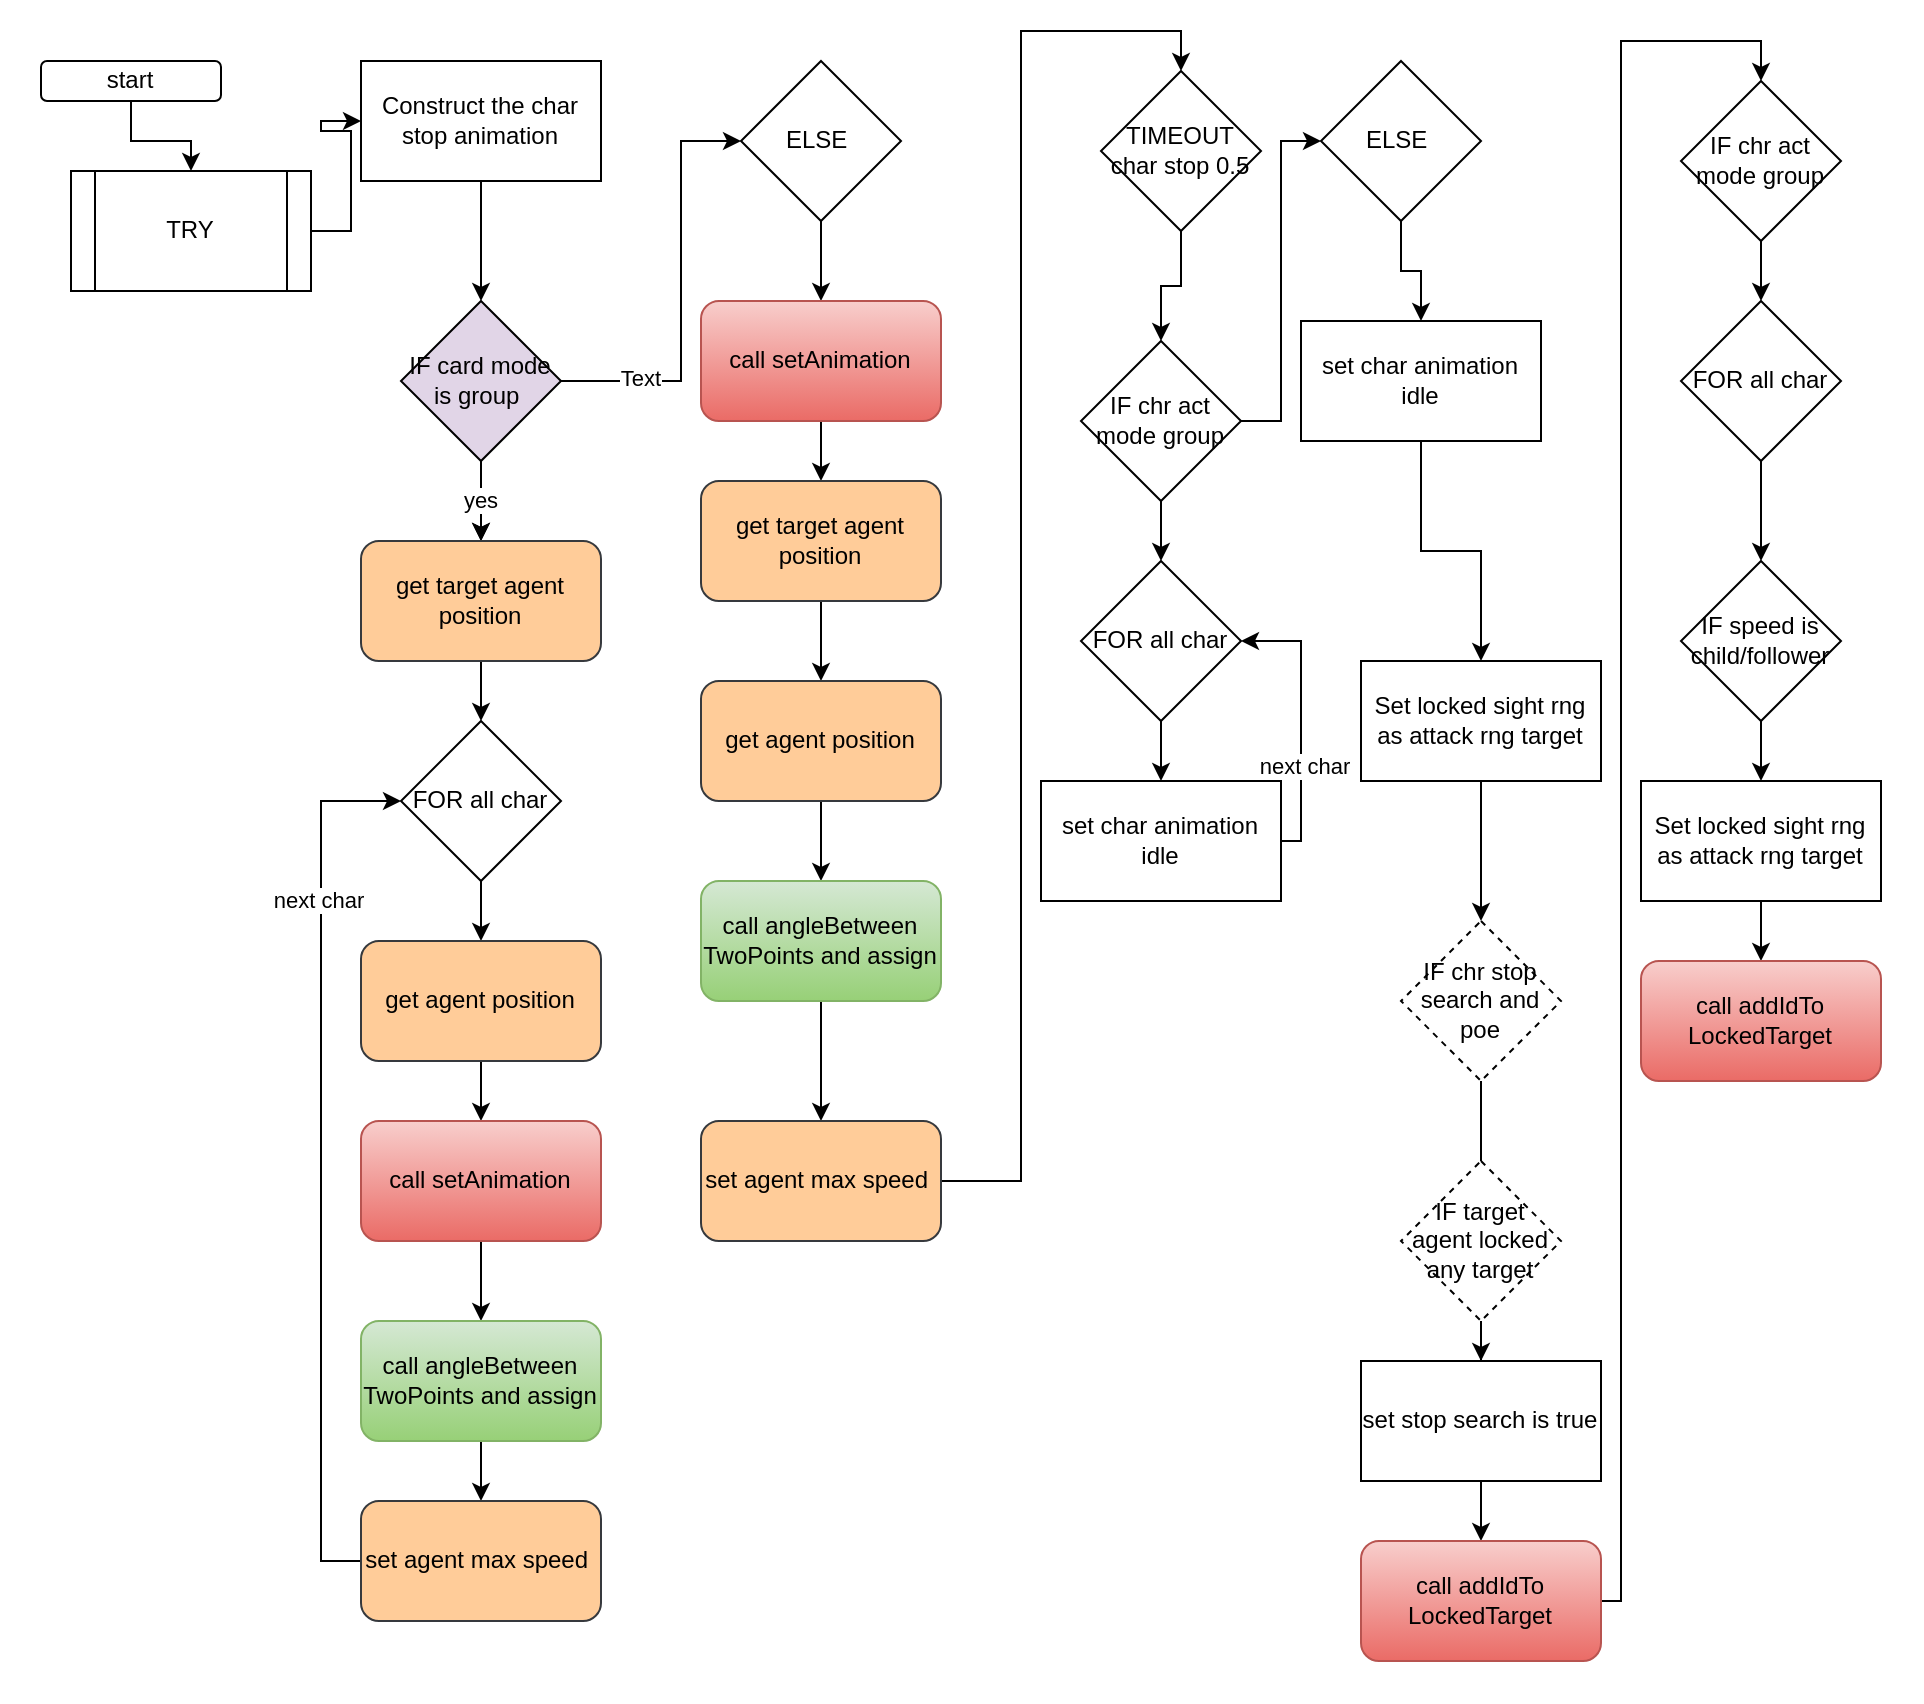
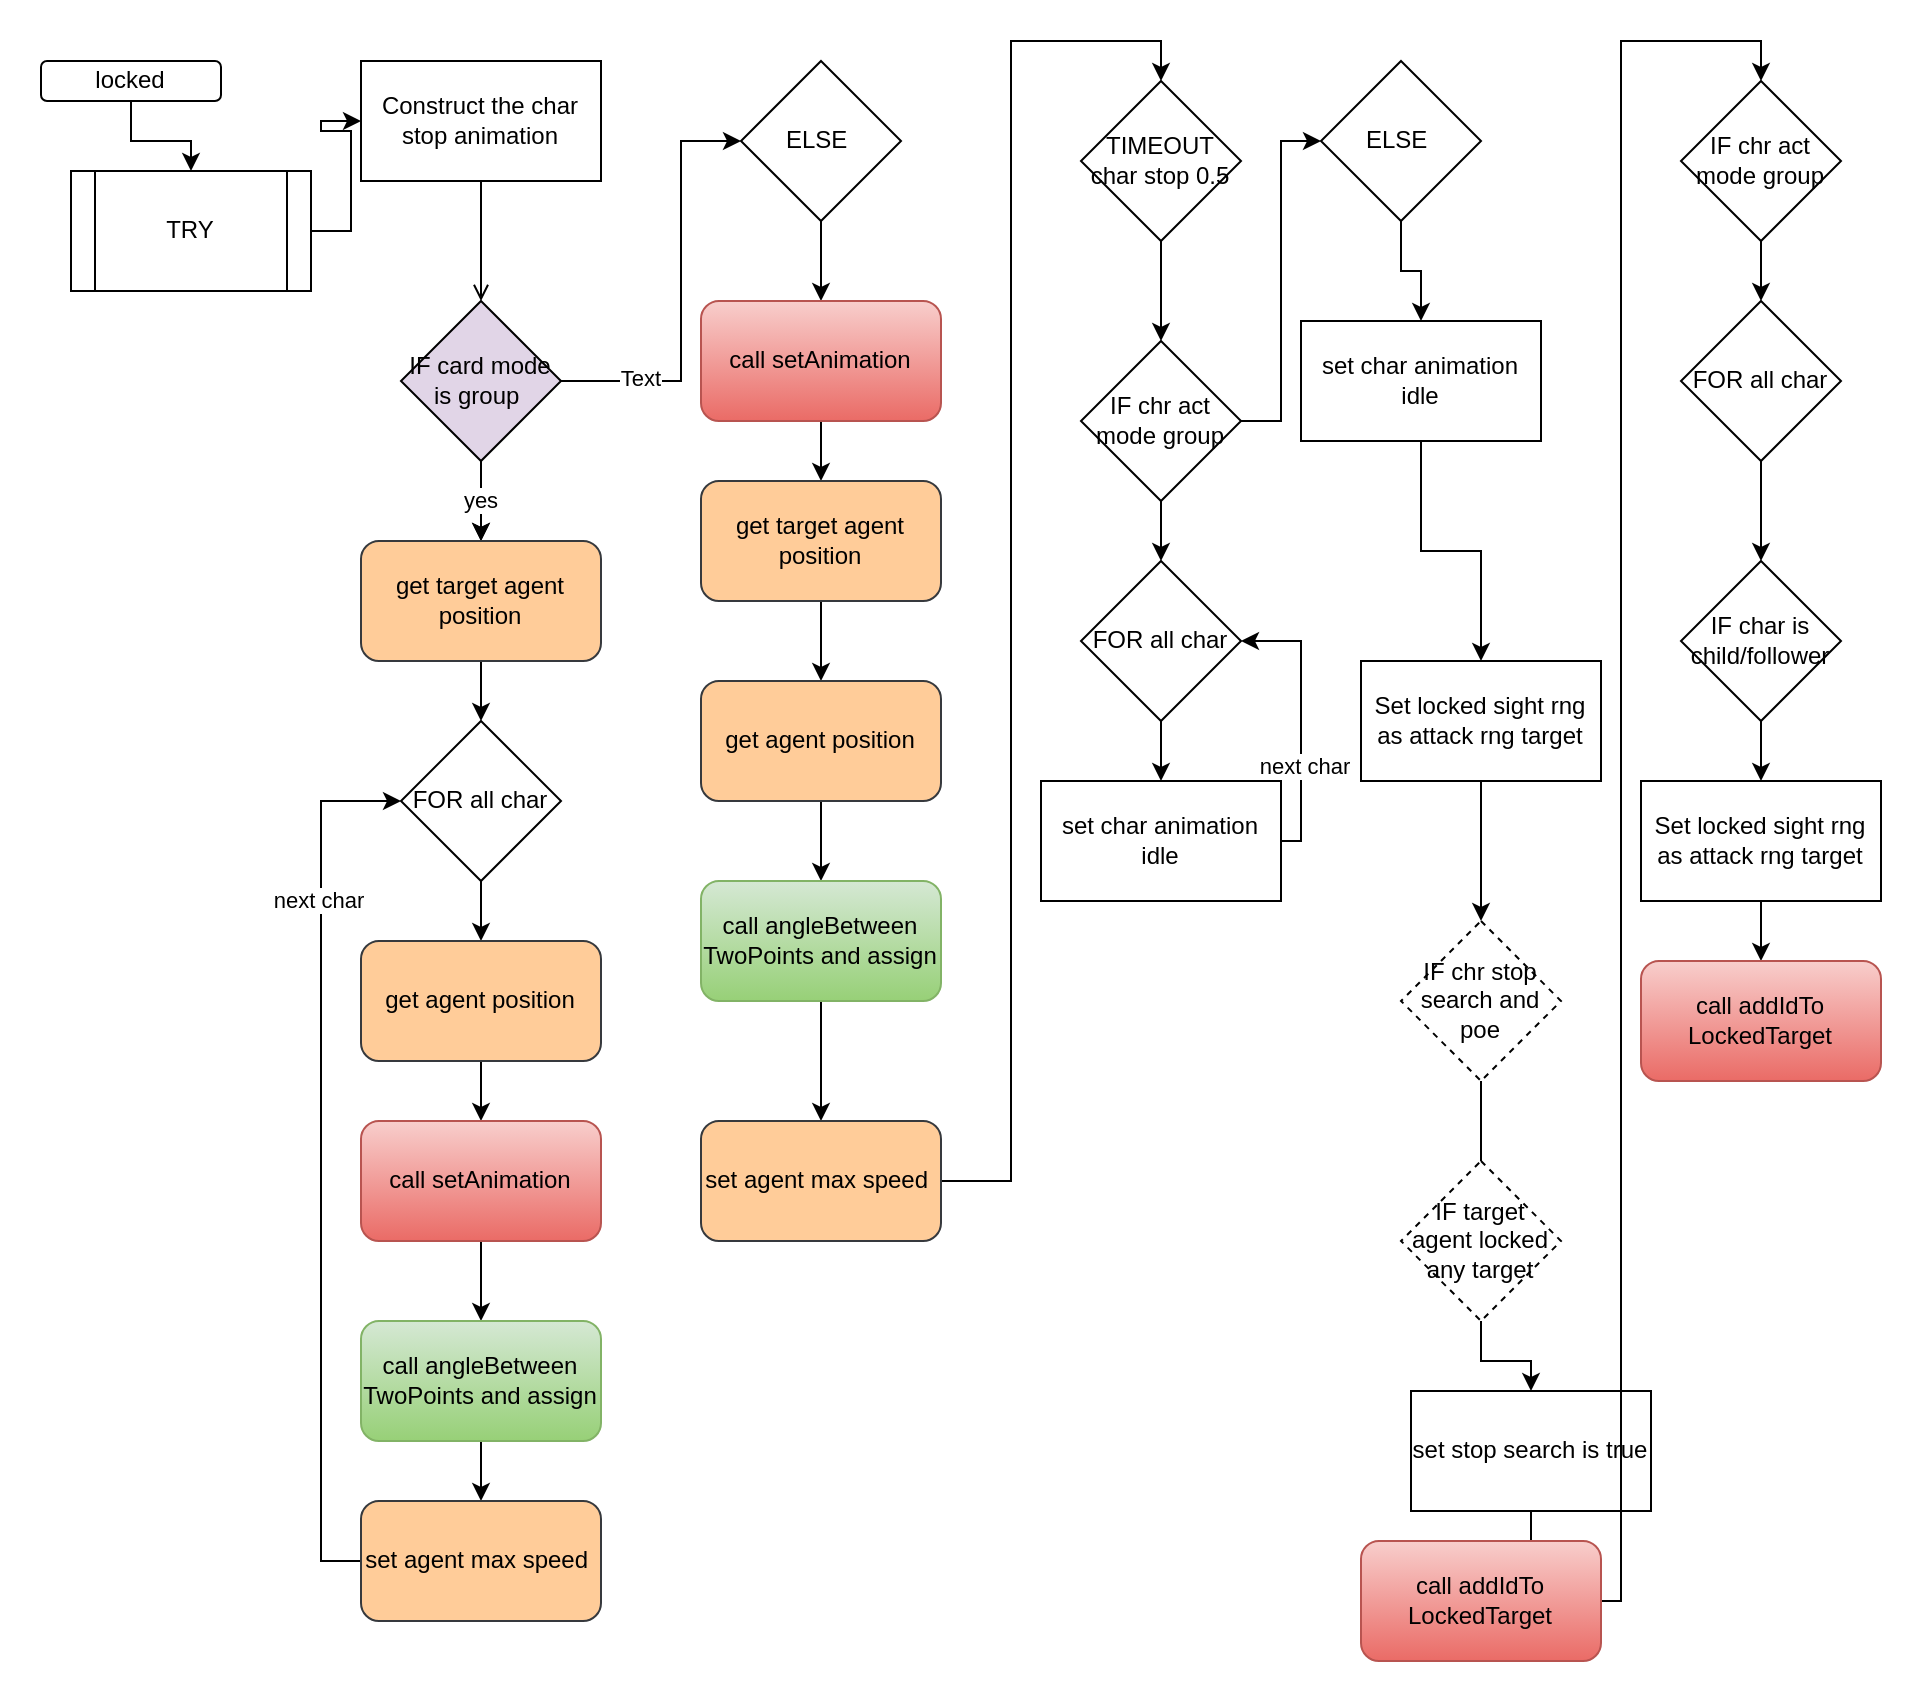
(131, 81) -> (131, 81)
(1181, 151) -> (1161, 161)
(481, 286) -> (481, 288)
(1761, 641) -> (1761, 641)
(1481, 1421) -> (1531, 1451)
